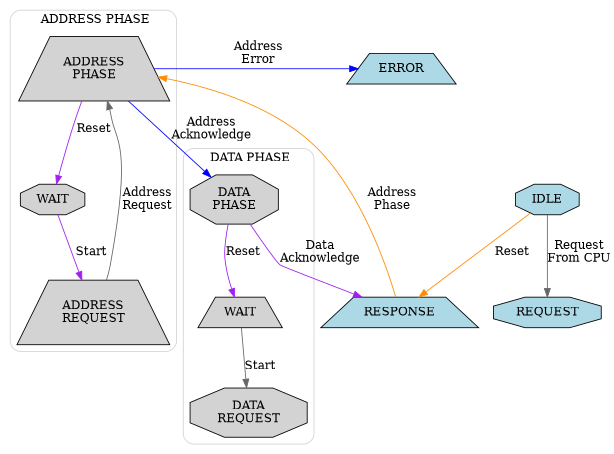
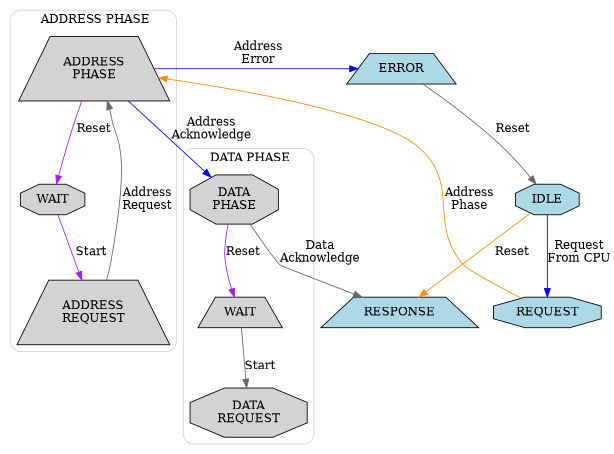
none -> (480, 127)
(323, 155) -> (390, 131)
(547, 252) -> (547, 252)
(293, 271) -> (293, 271)
